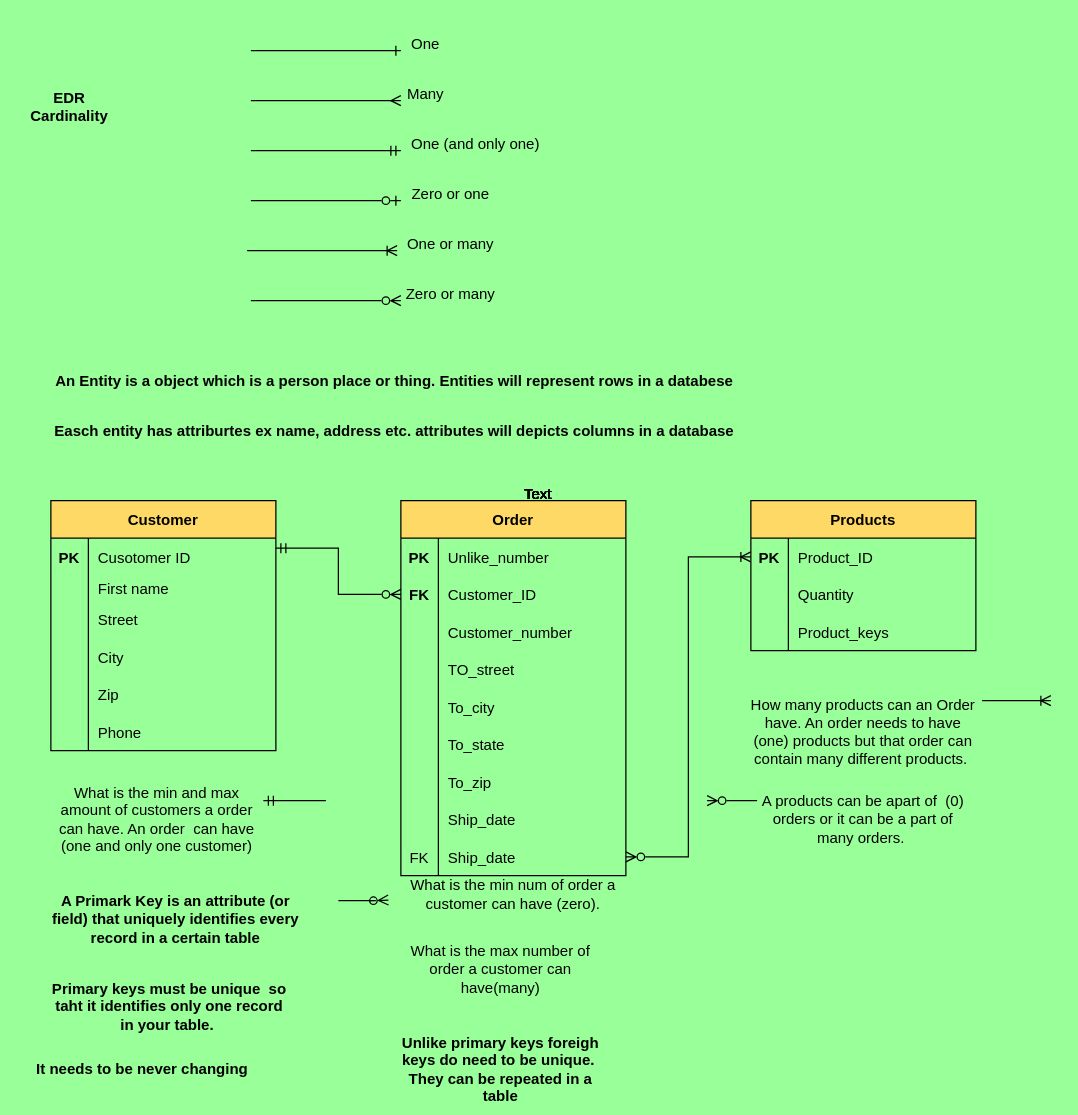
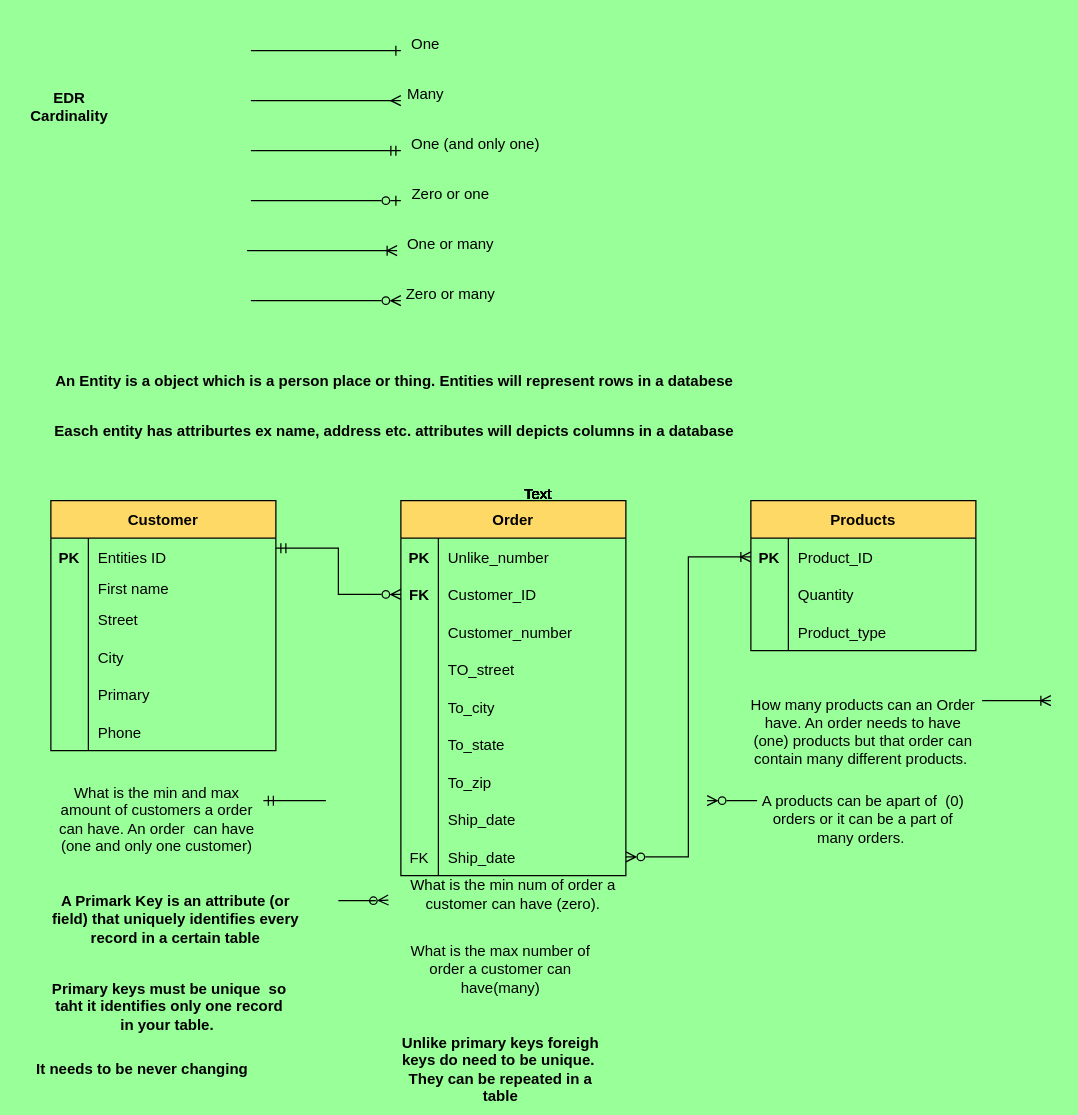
(146, 558) -> (138, 558)
(848, 633) -> (848, 633)
(108, 695) -> (125, 695)
